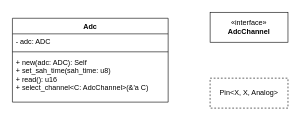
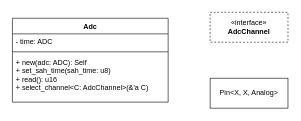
(249, 27) -> (249, 27)
(33, 42) -> (34, 42)
(249, 93) -> (249, 93)
